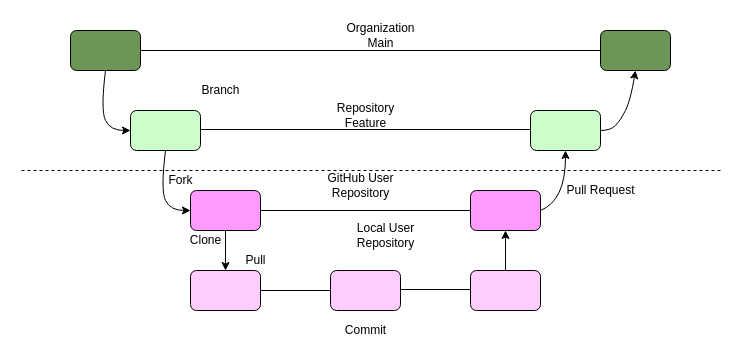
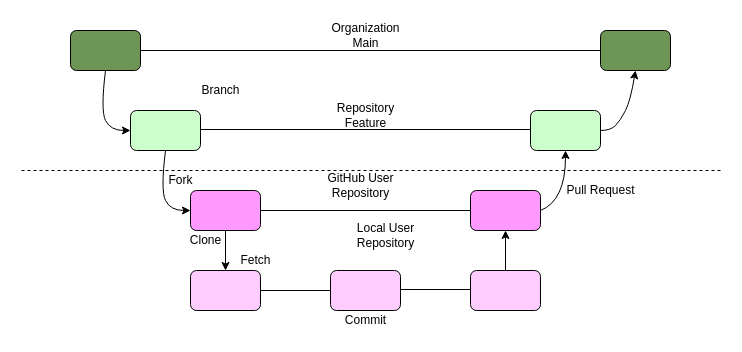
(381, 36) -> (366, 36)
(256, 261) -> (256, 261)
(366, 331) -> (366, 321)
